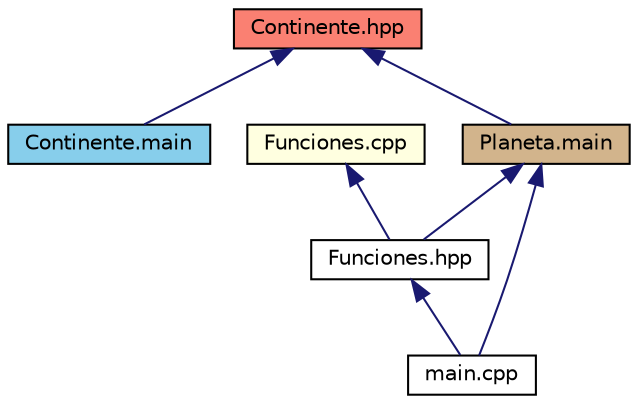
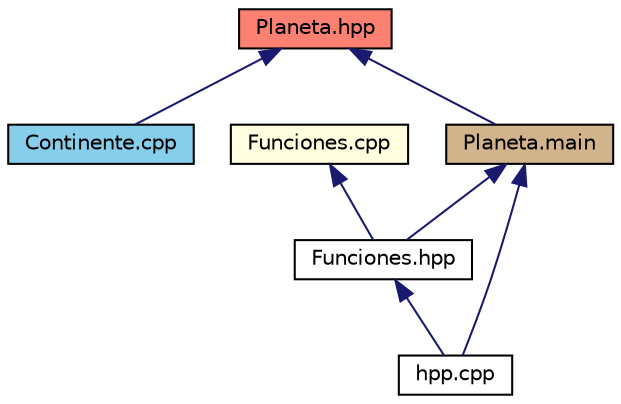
(328, 29) -> (315, 29)
(109, 144) -> (101, 144)
(472, 375) -> (456, 375)
